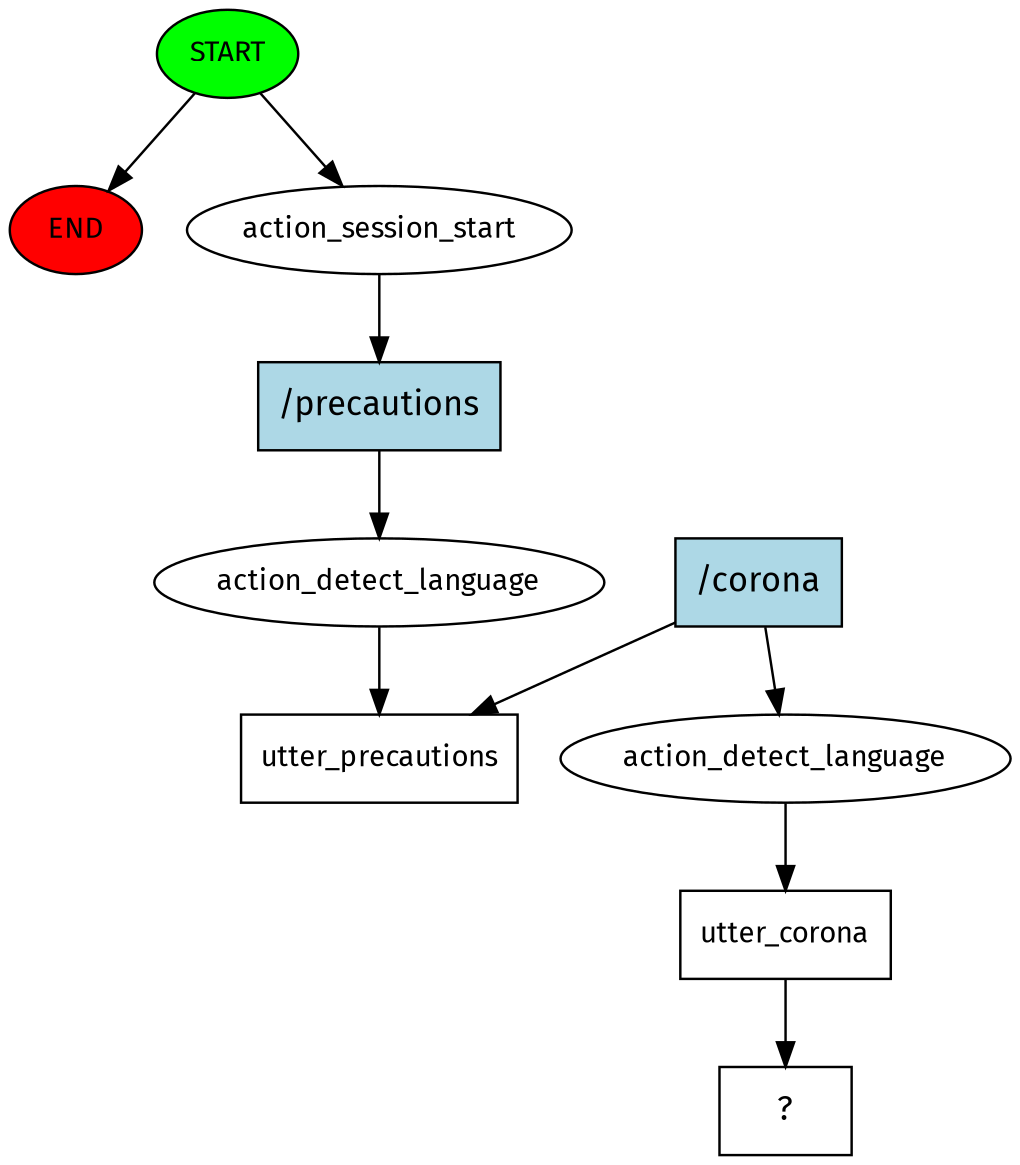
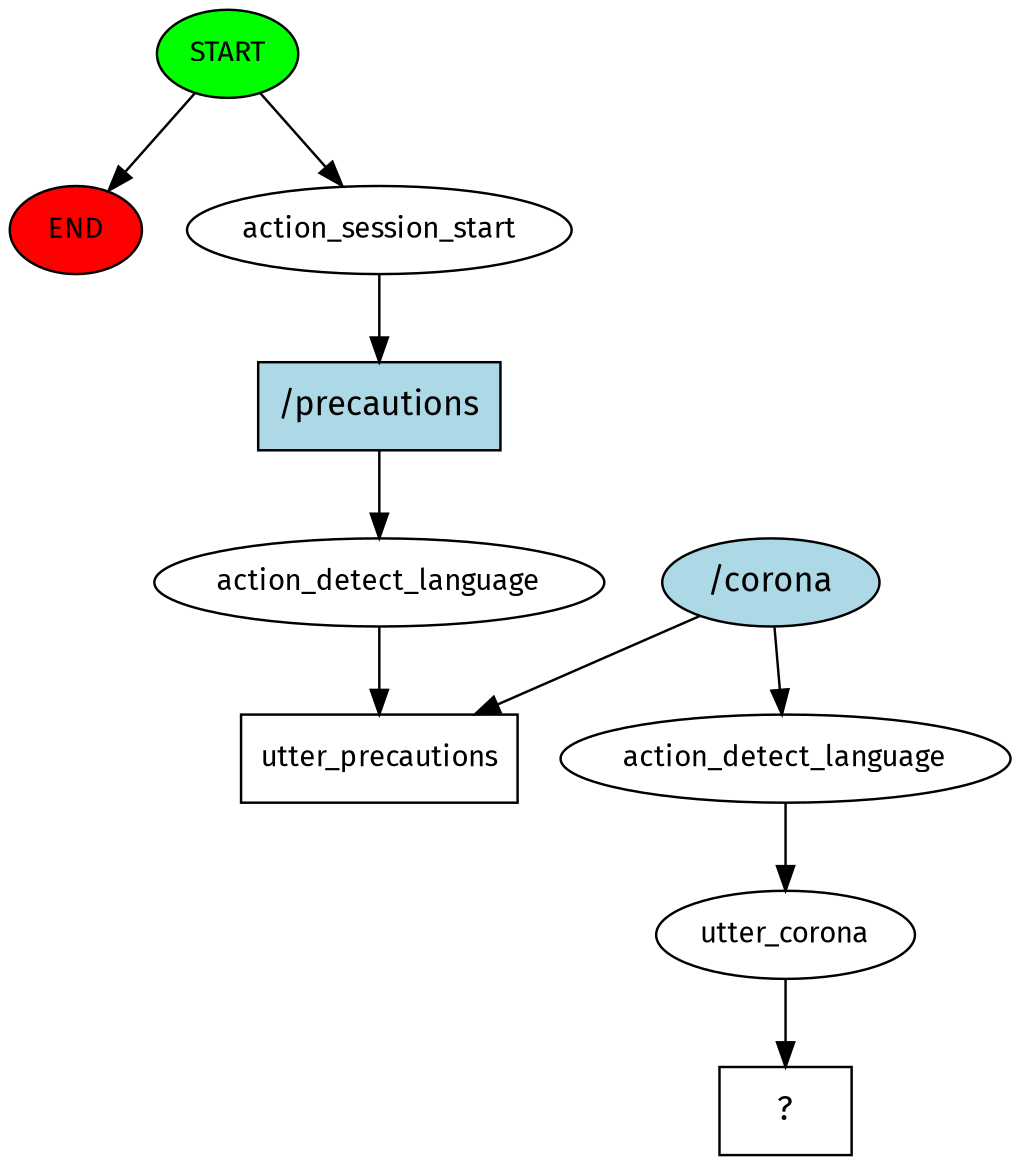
(759, 582) -> (771, 582)
(786, 935) -> (786, 935)
